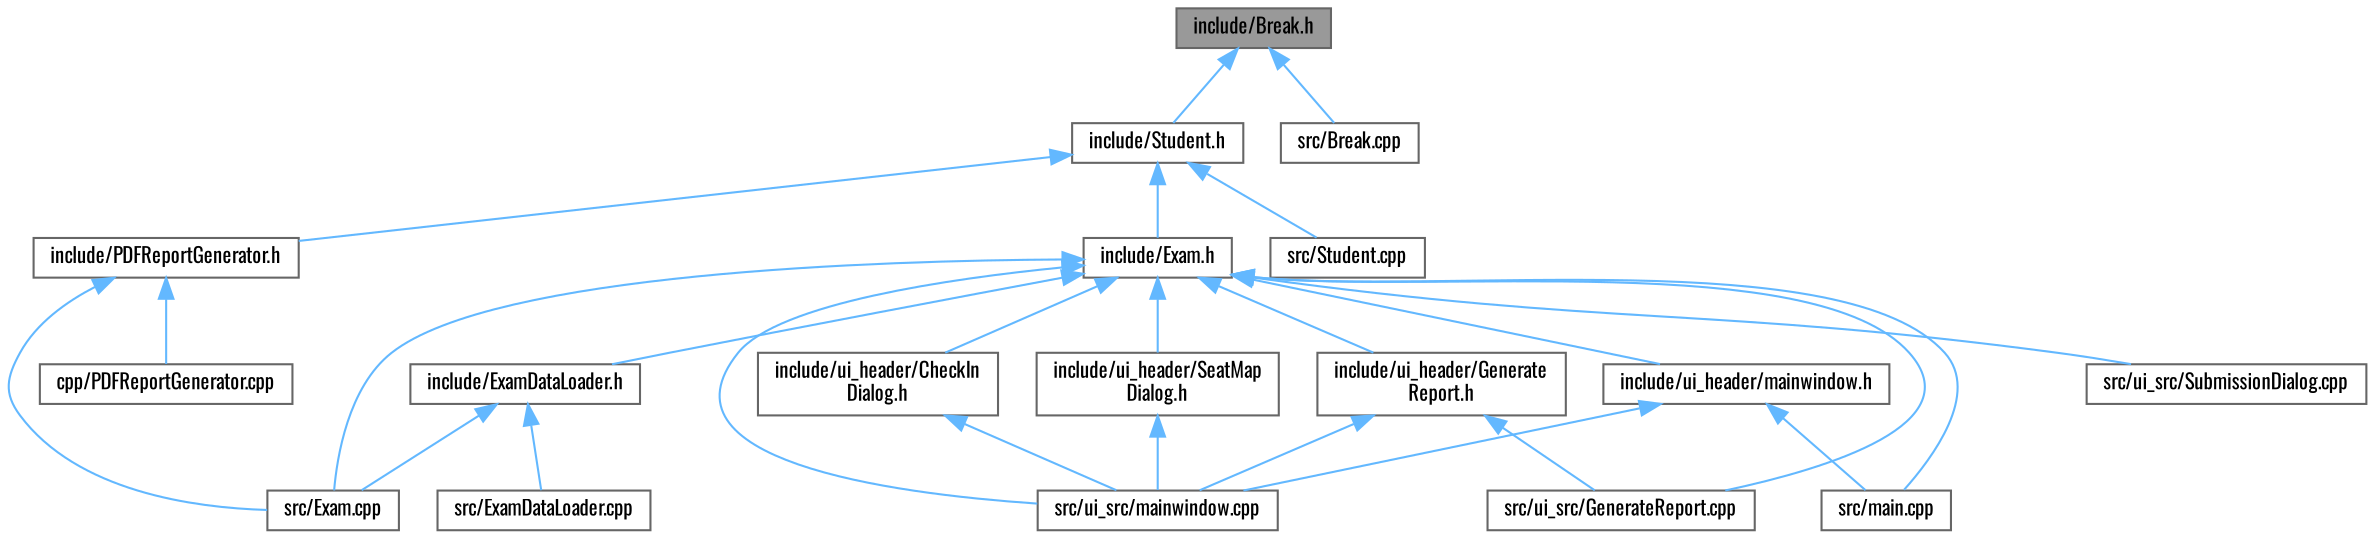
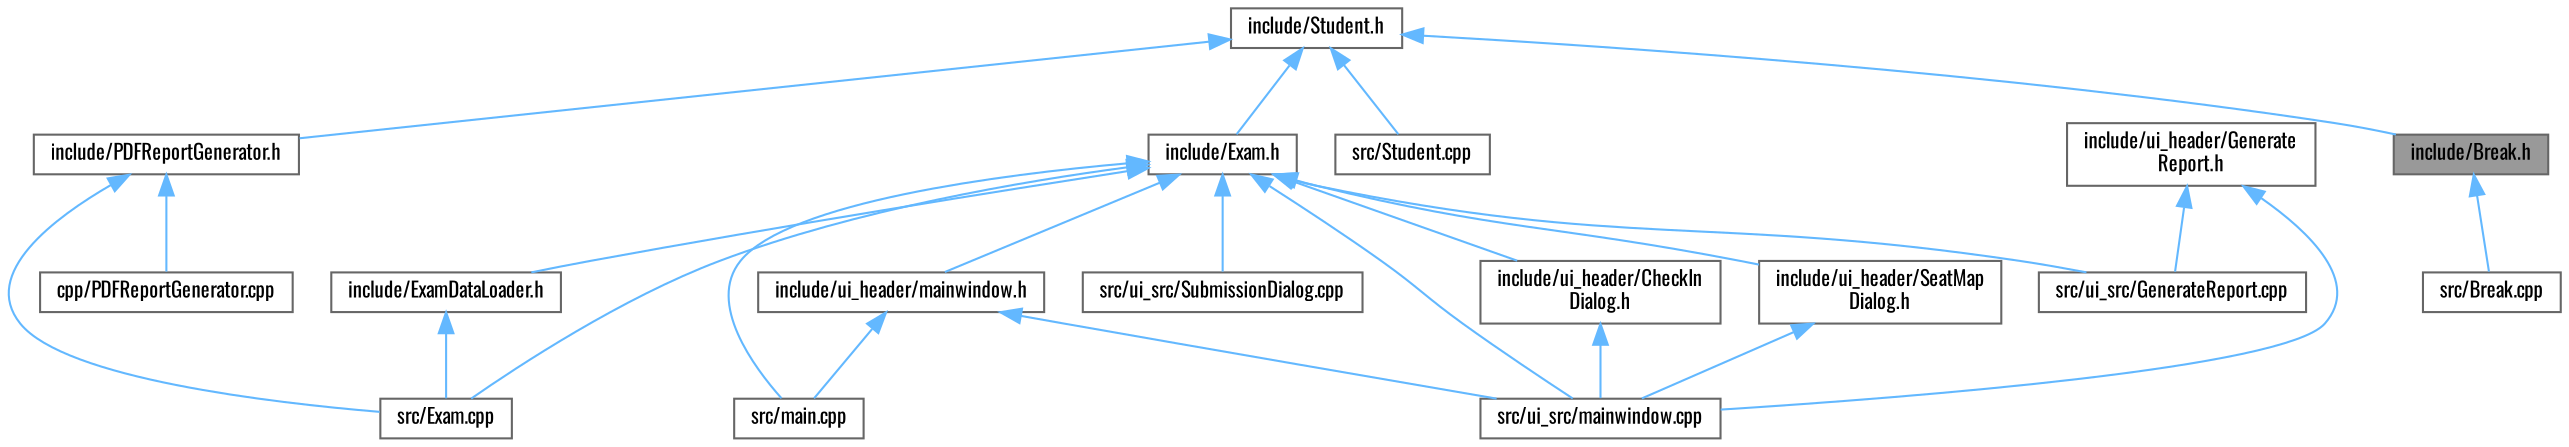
(1199, 94) -> (1911, 72)
(1296, 319) -> none
(544, 510) -> none
